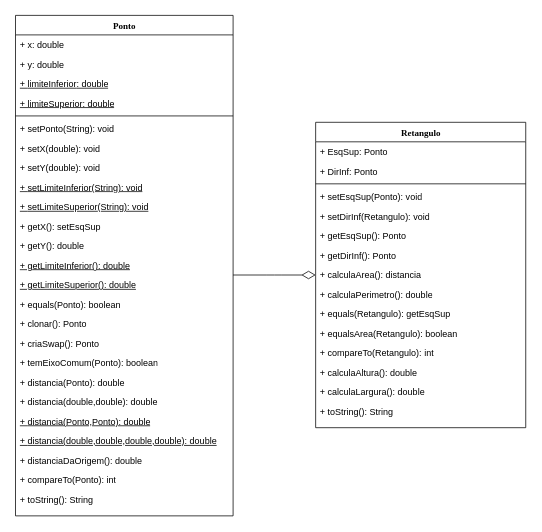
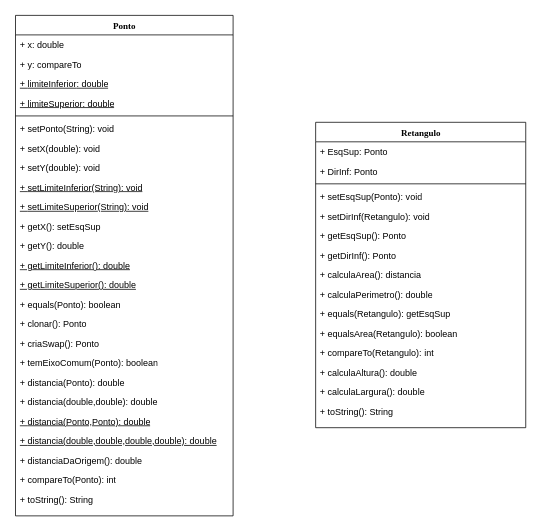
(43, 65) -> (52, 65)
(265, 275) -> none
